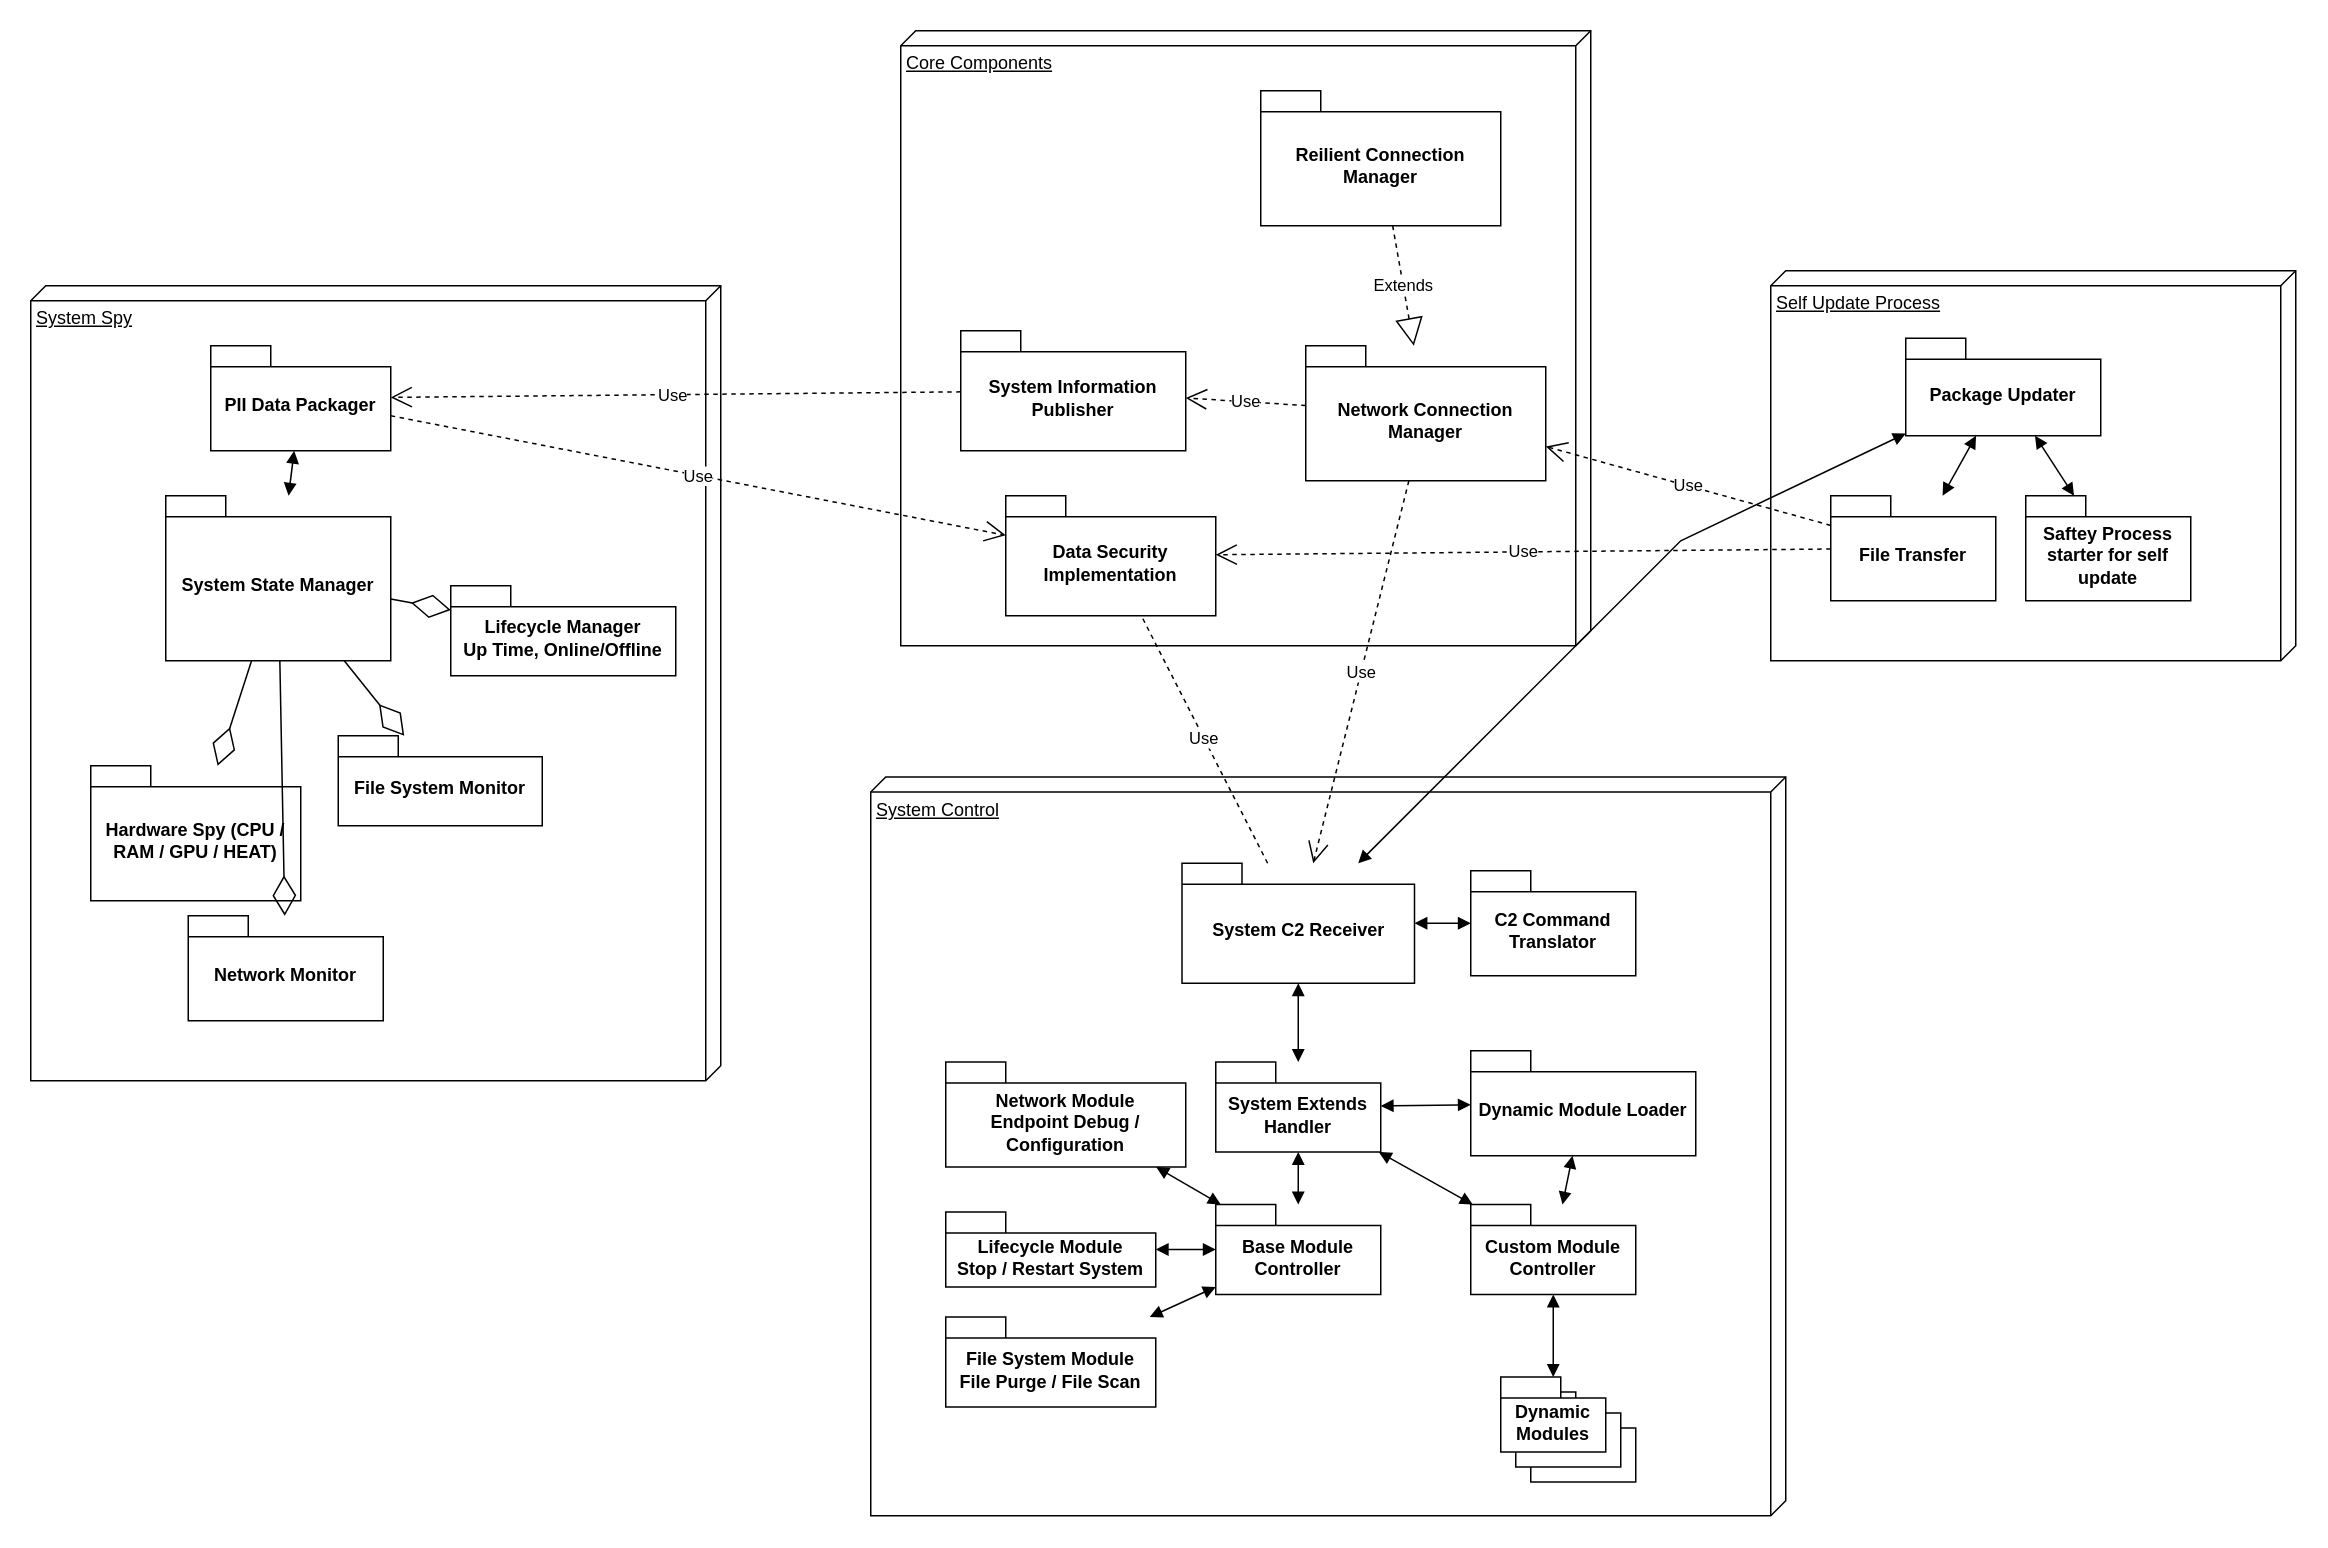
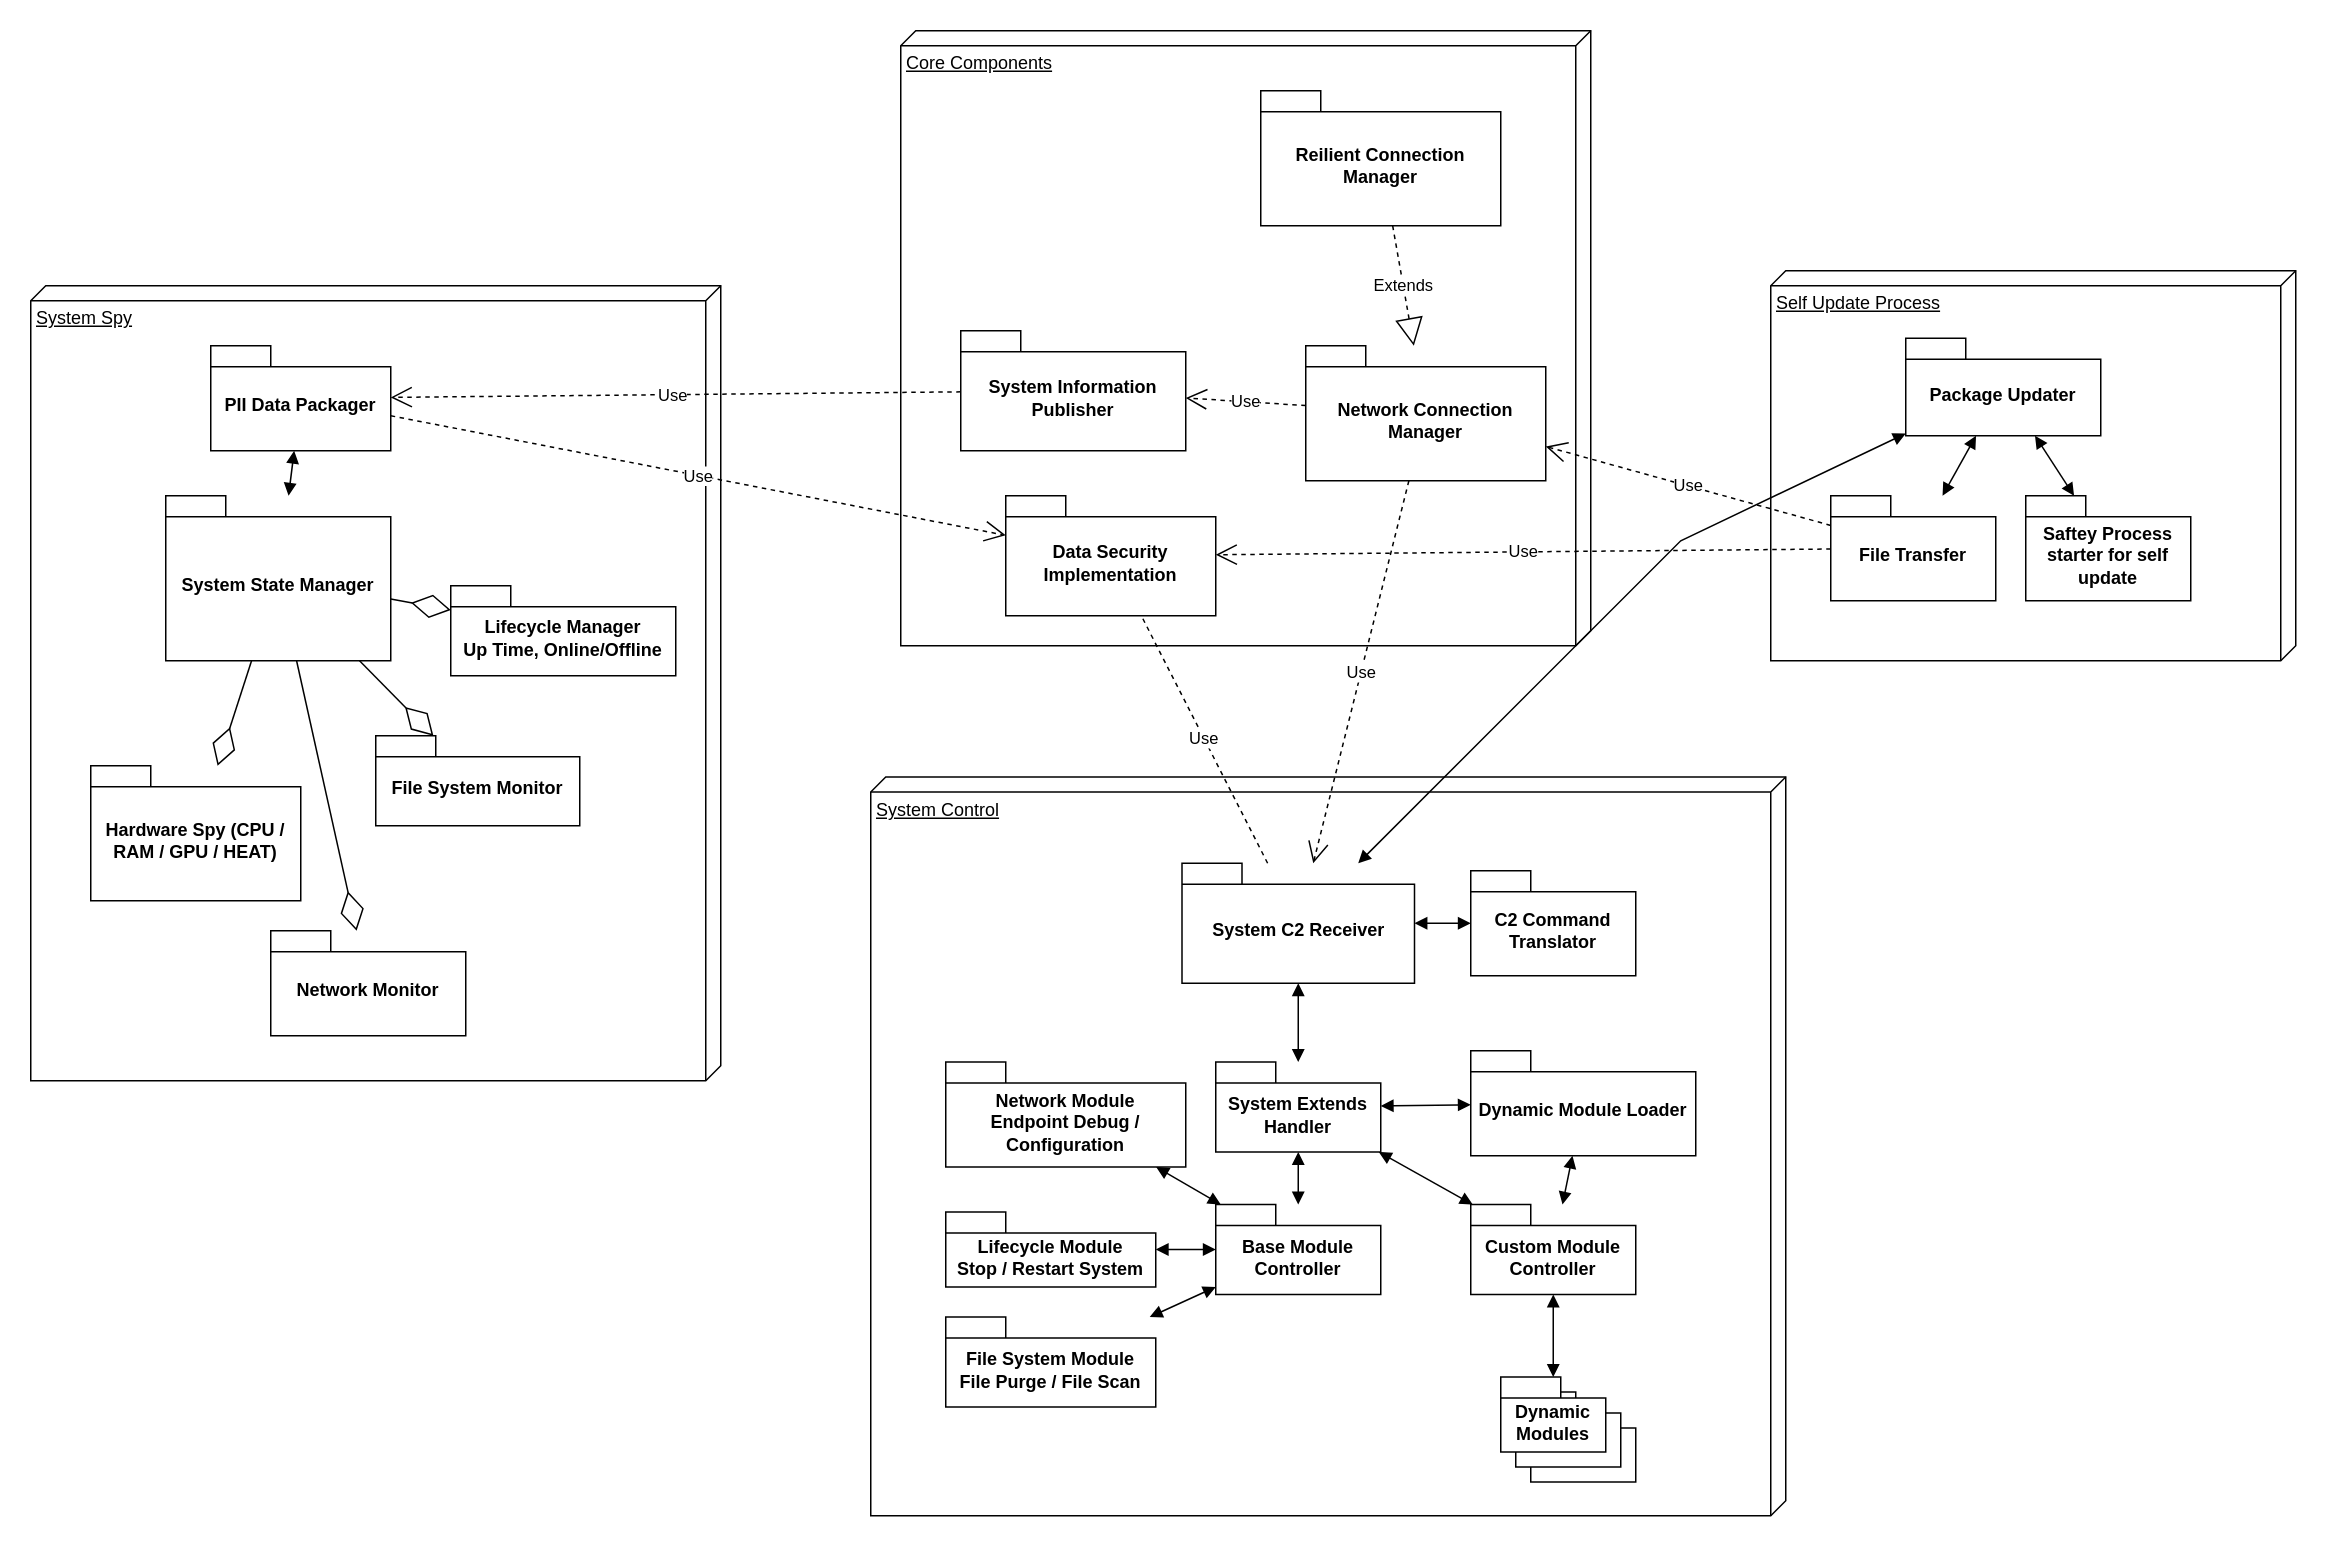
(440, 781) -> (478, 781)
(286, 968) -> (368, 983)
